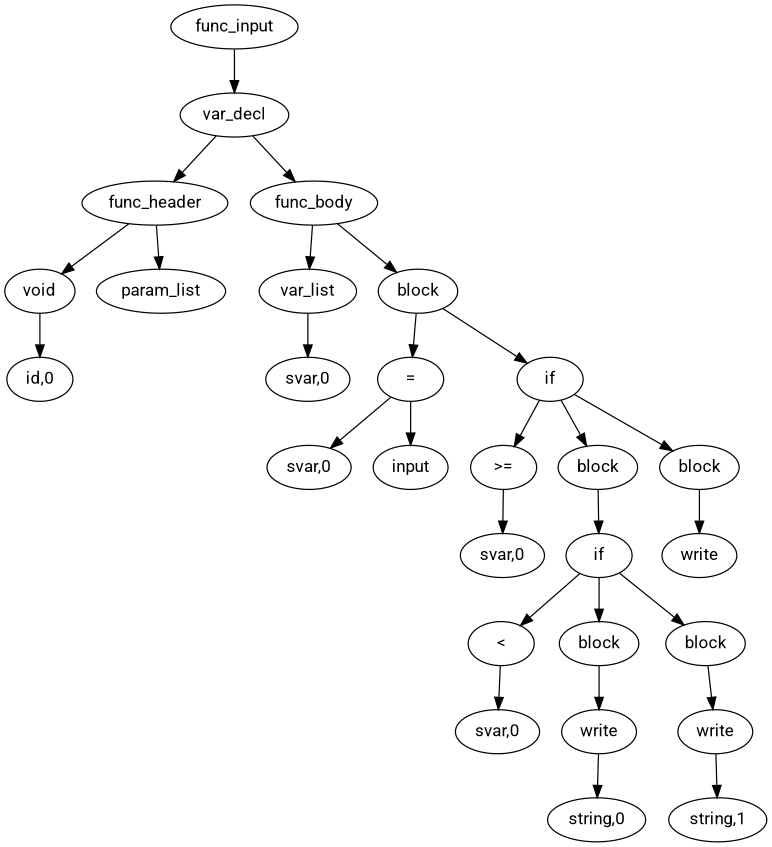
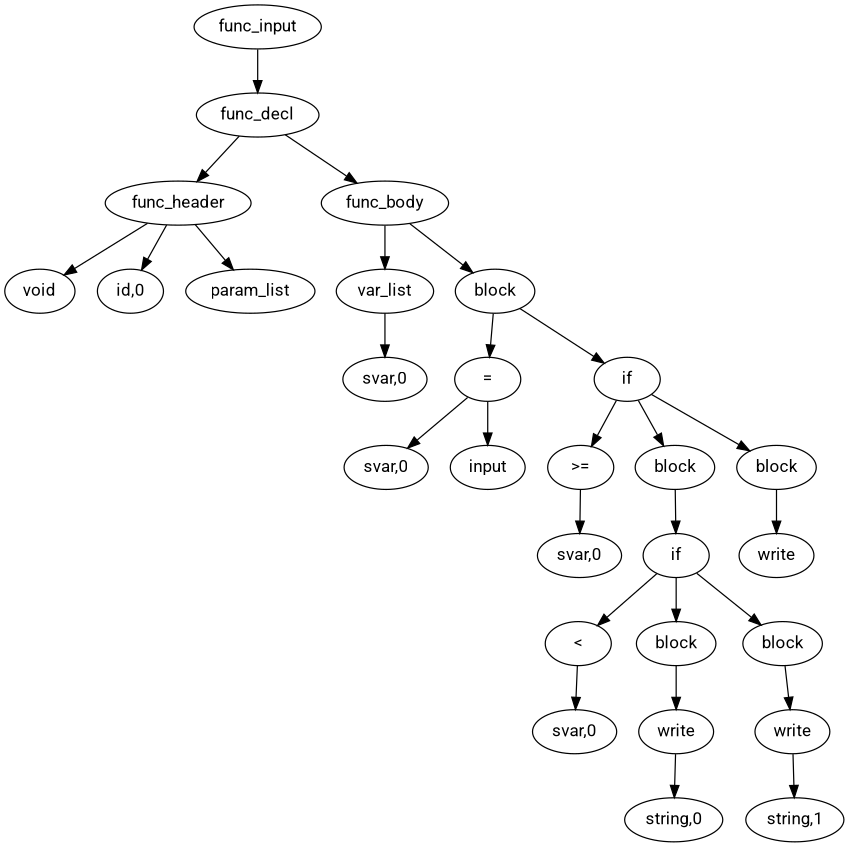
(234, 115) -> (258, 115)
(40, 329) -> (157, 242)
